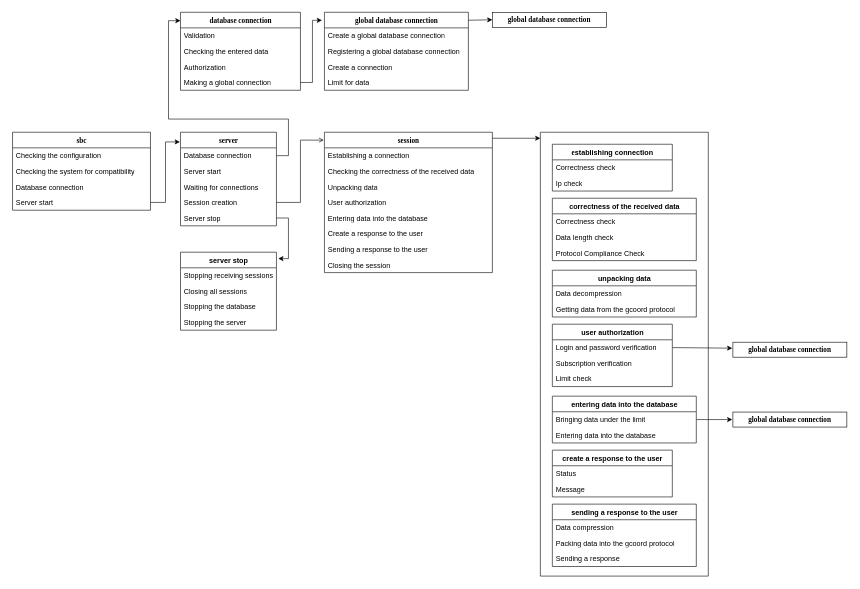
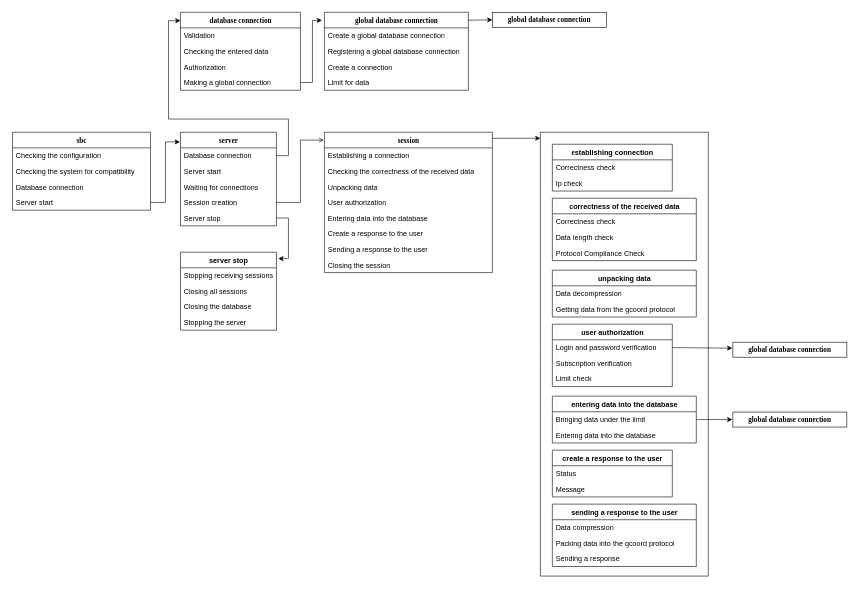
(223, 308) -> (220, 308)
